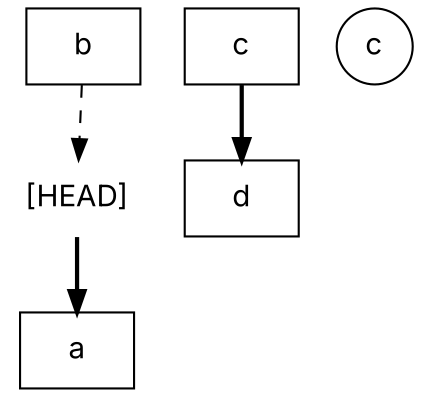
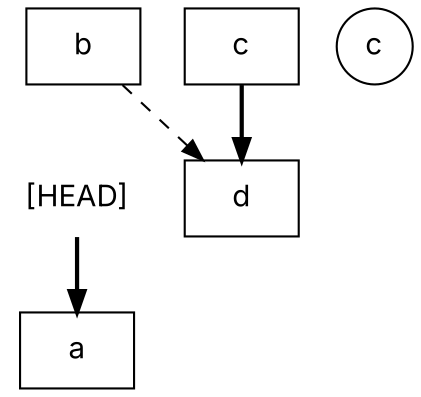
(81, 112) -> (155, 115)
